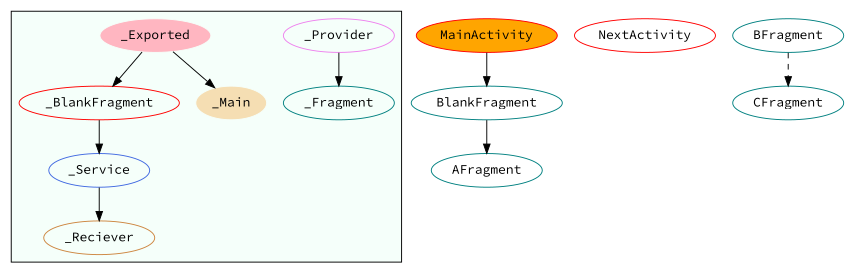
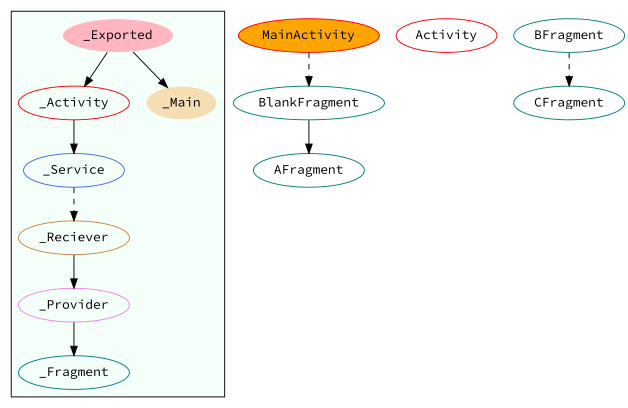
(645, 36) -> (447, 36)
(487, 65) -> (309, 65)
(99, 103) -> (74, 103)
(99, 199) -> (74, 199)
none -> (74, 267)
